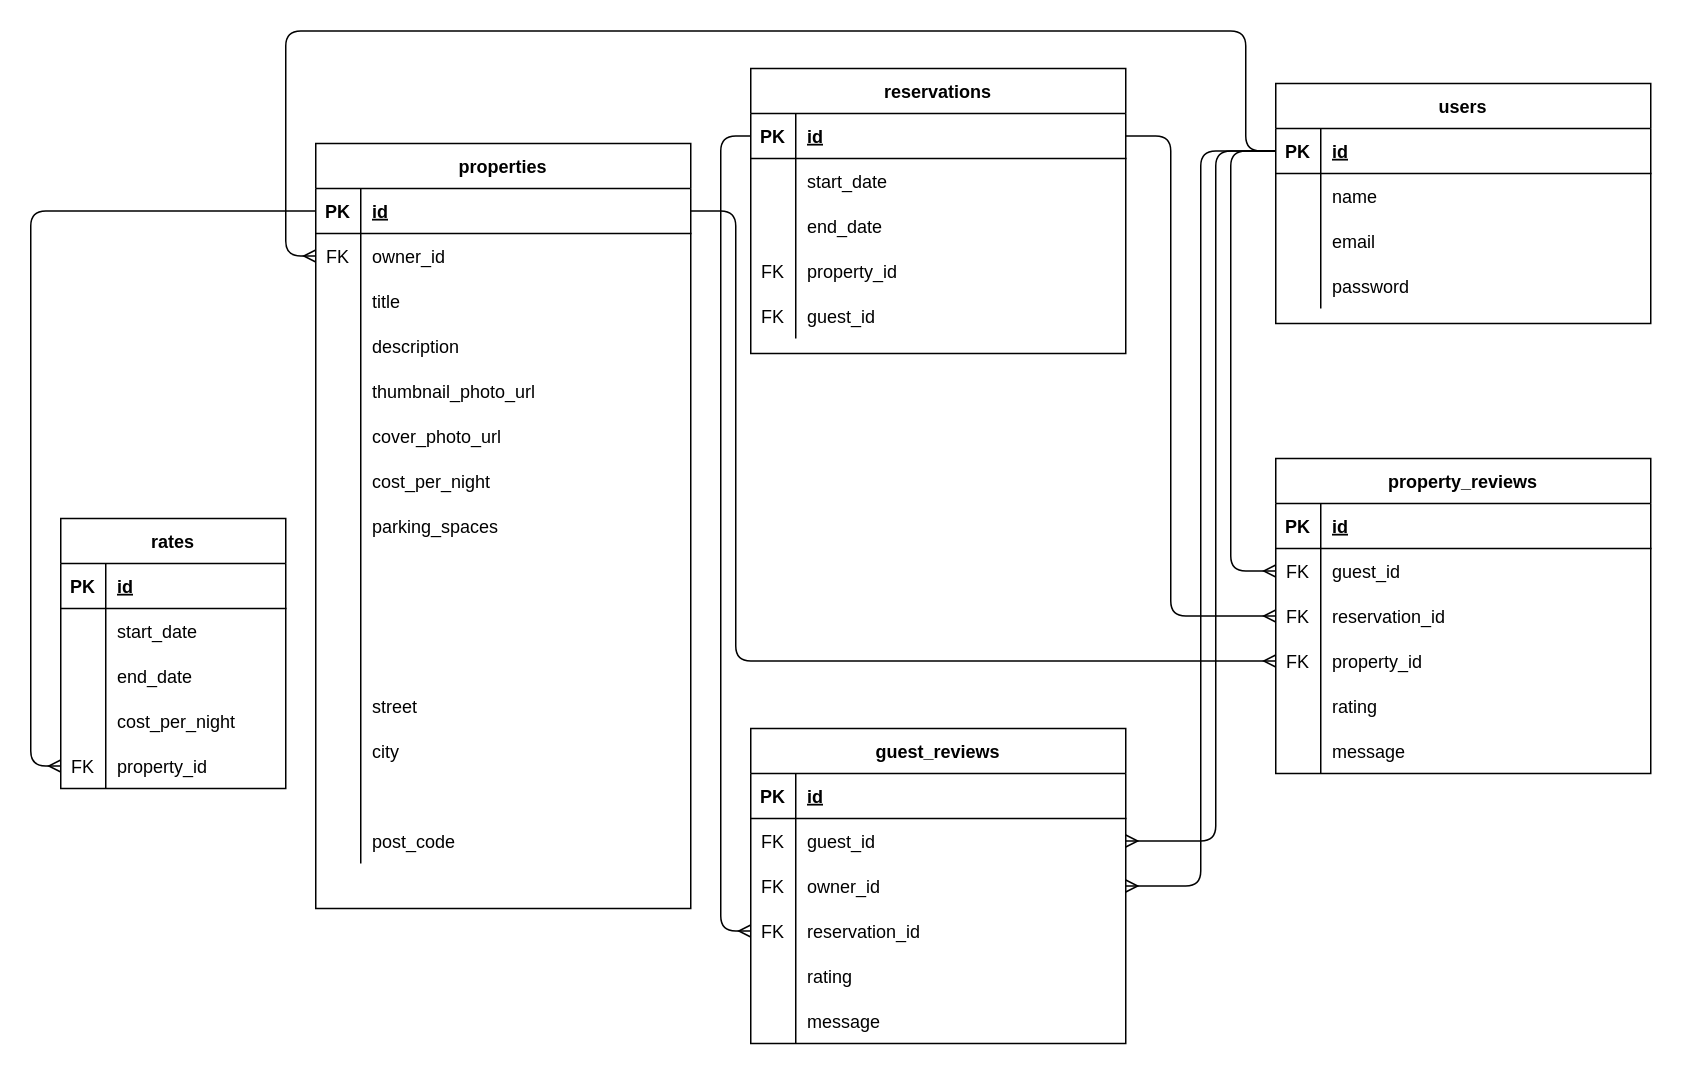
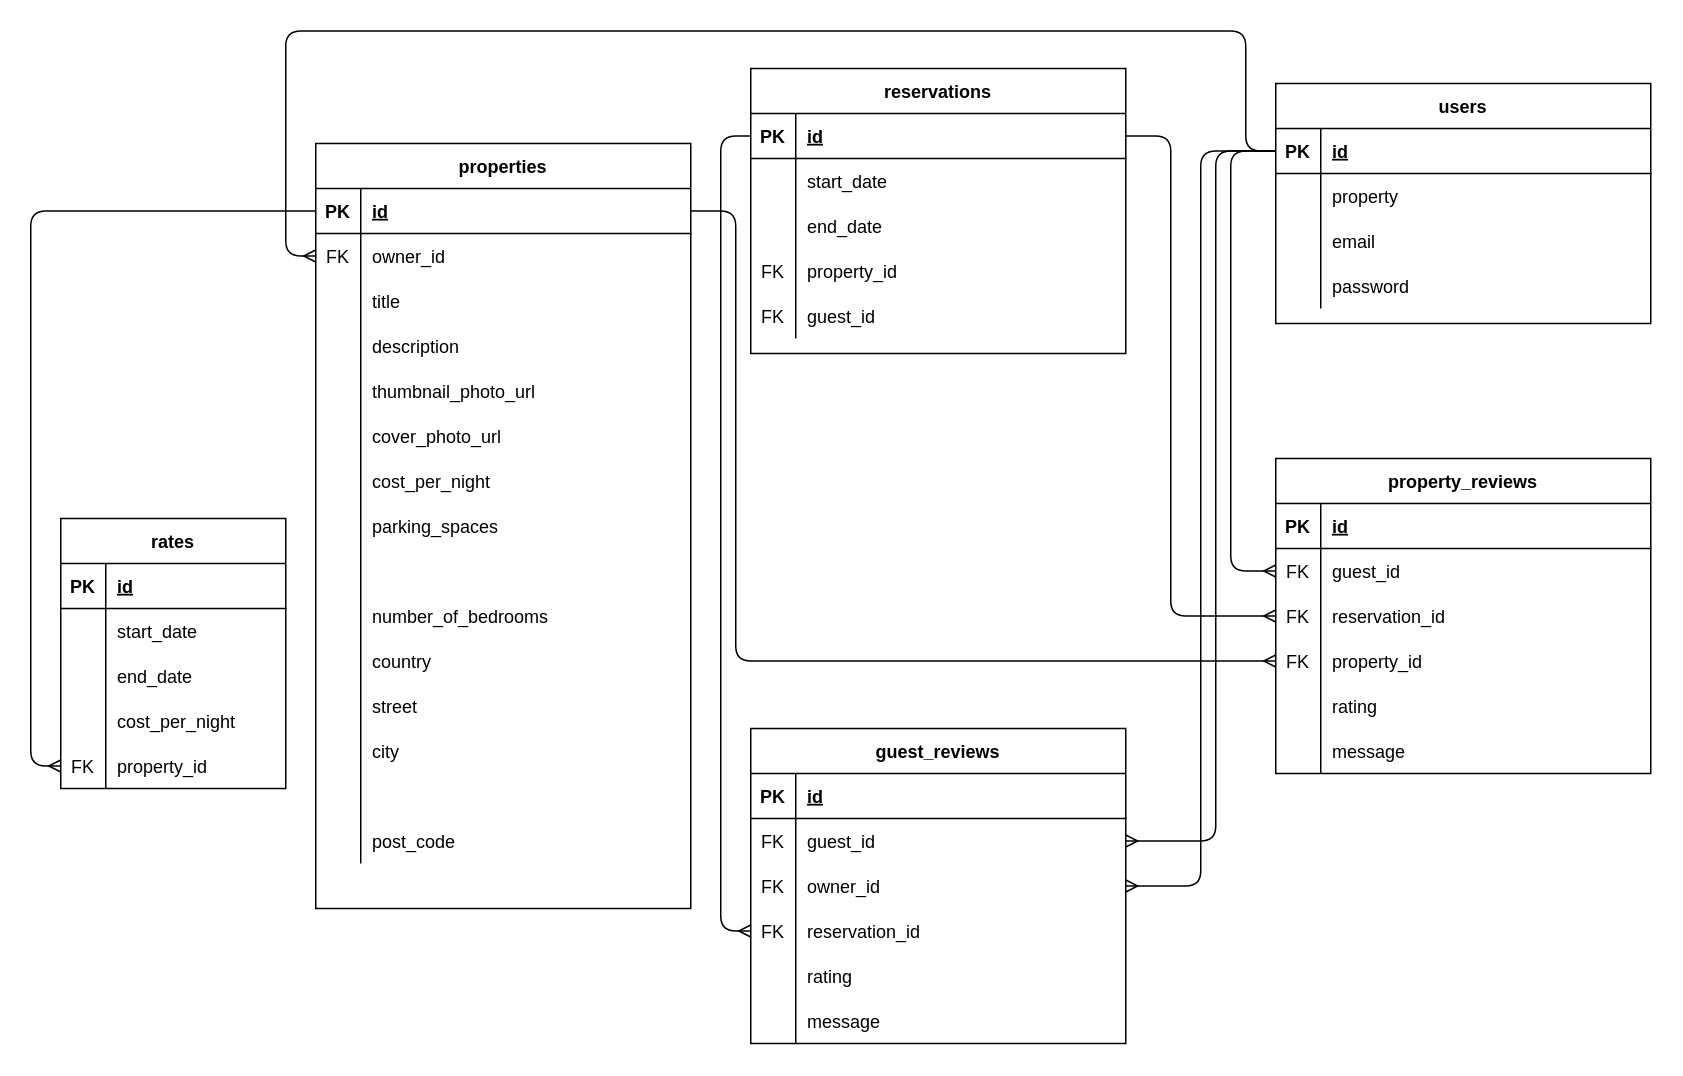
(1352, 197) -> (1372, 197)
none -> (526, 616)
none -> (526, 661)
